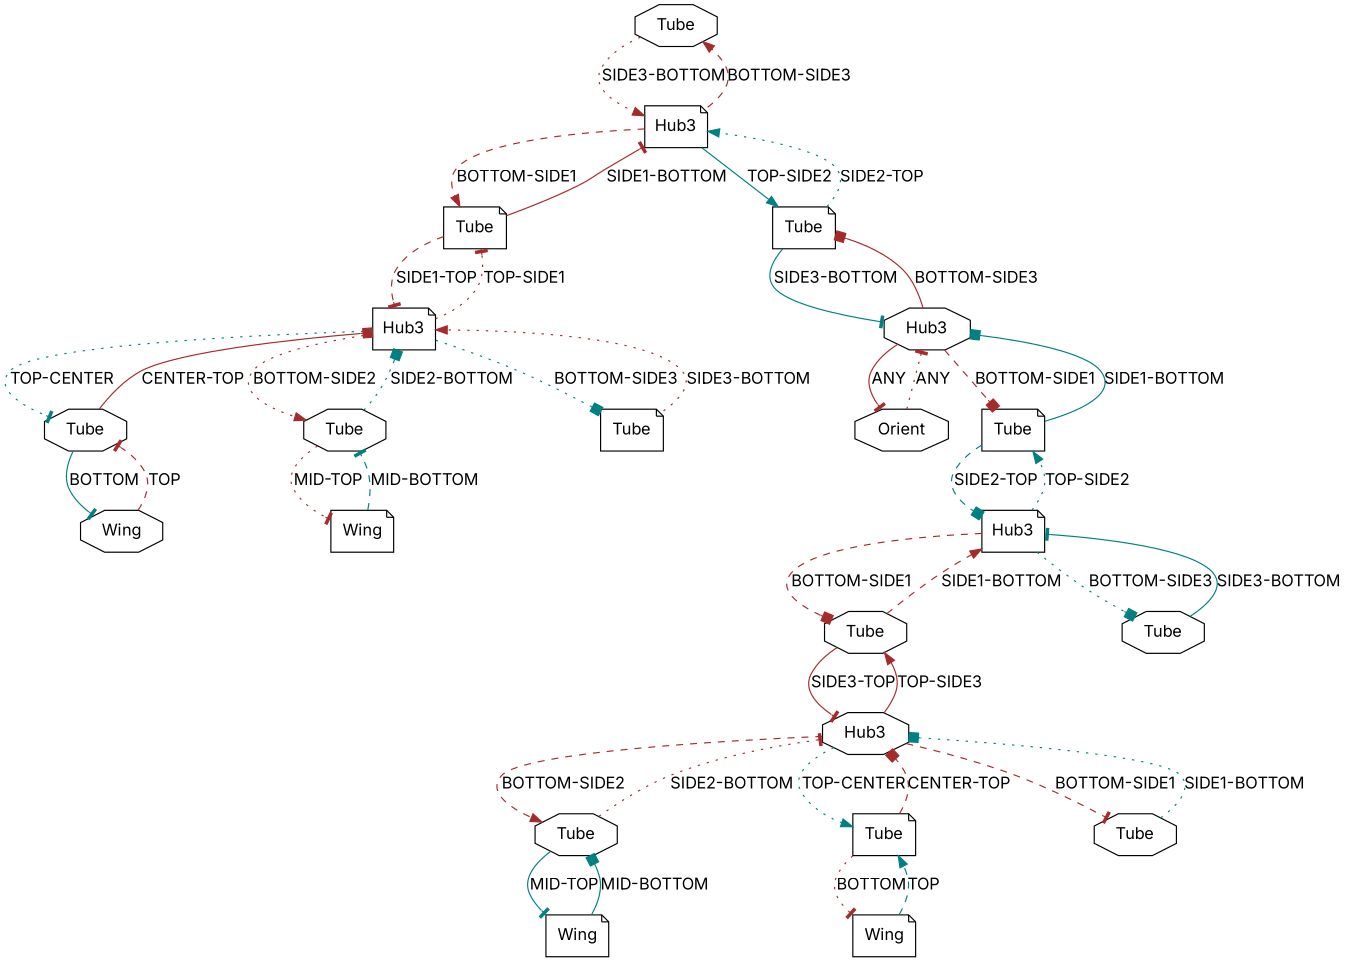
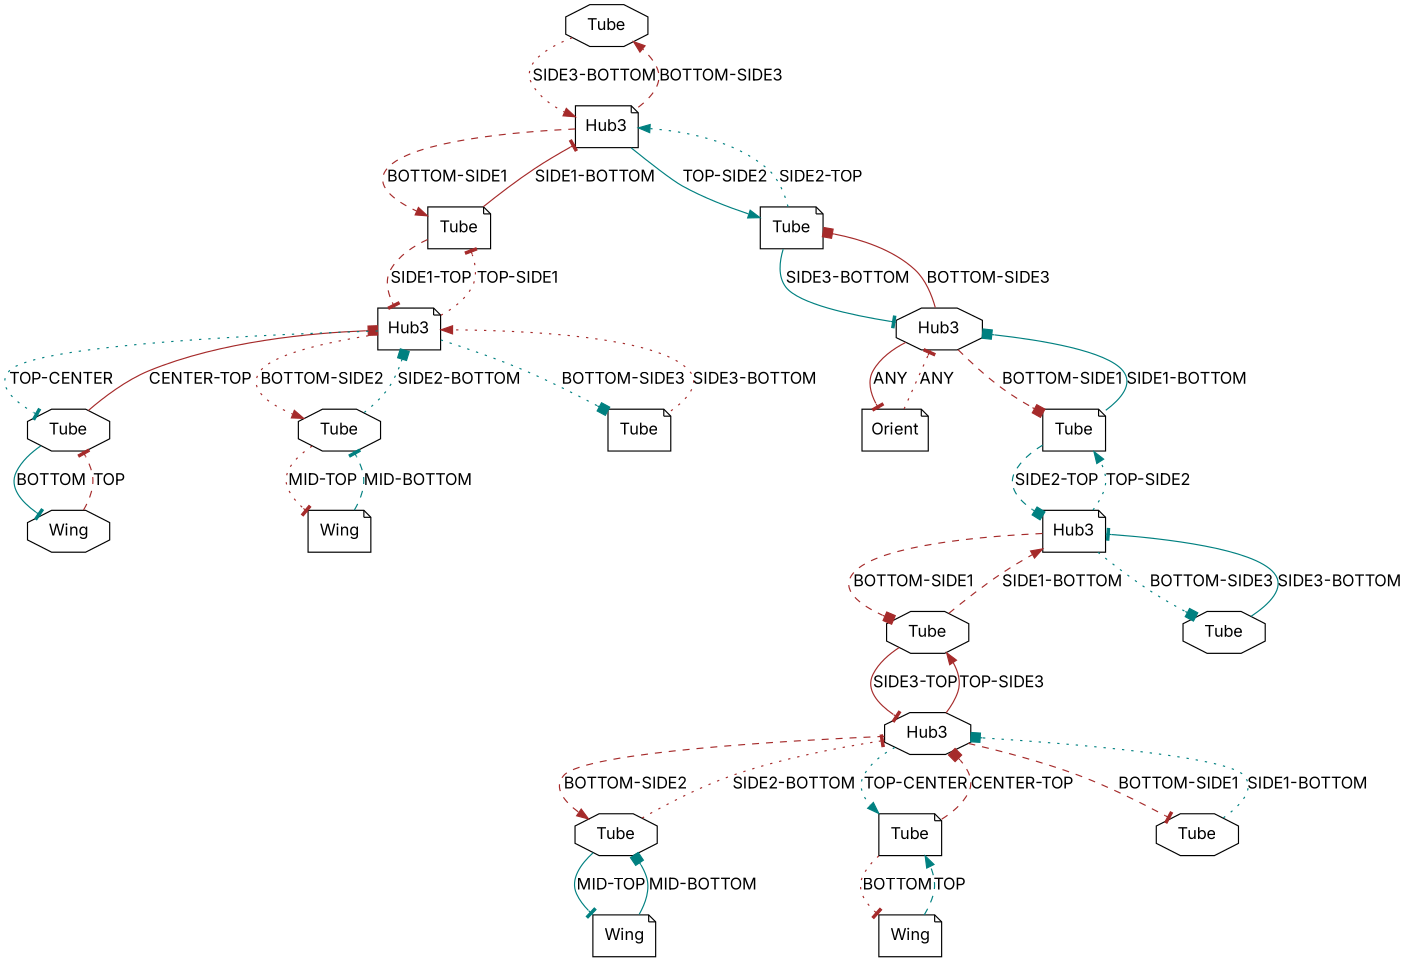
(902, 430) -> (895, 430)
